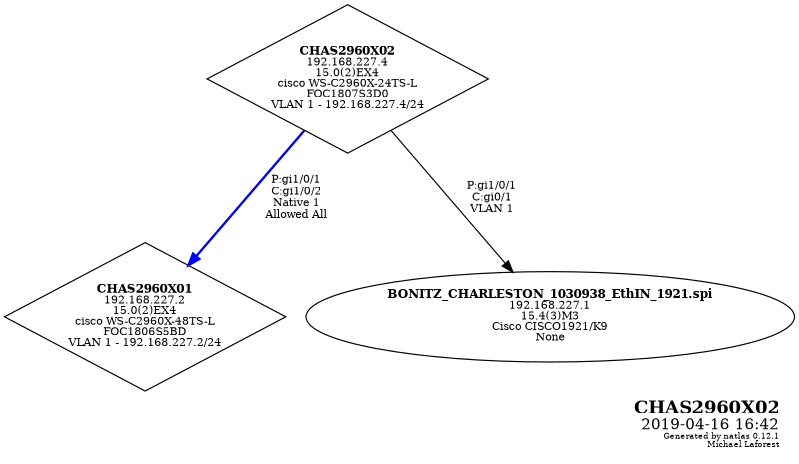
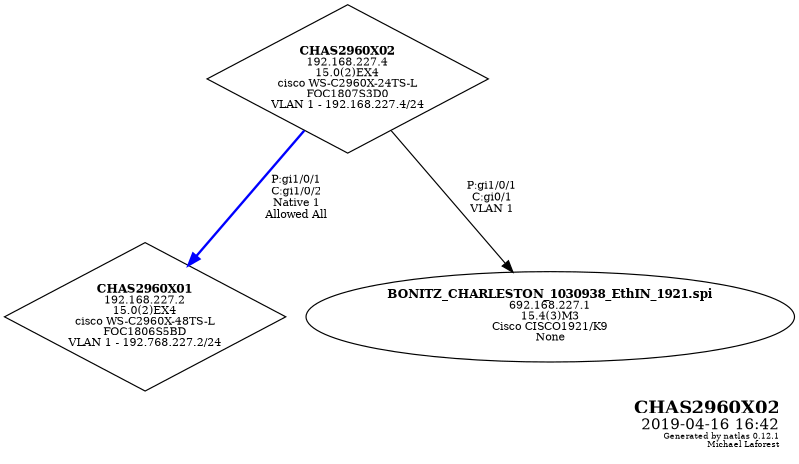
(550, 306) -> (550, 306)
(145, 343) -> (145, 343)
